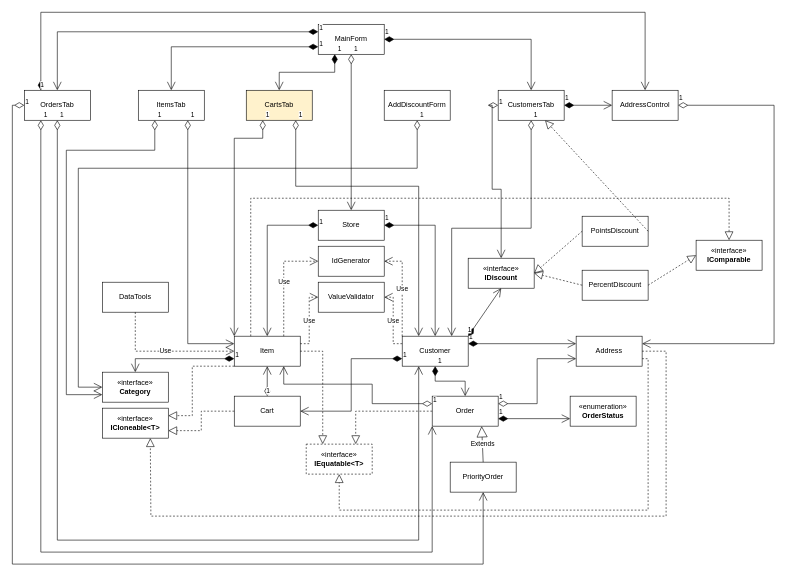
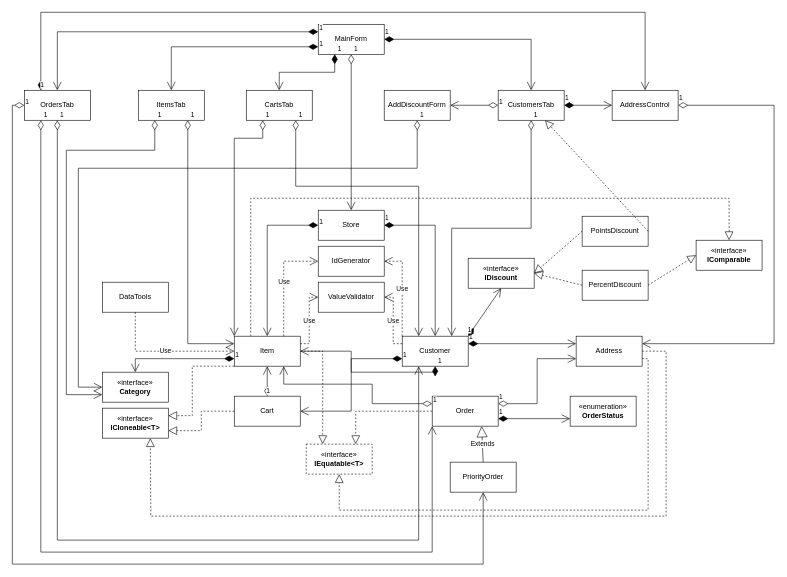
(279, 105) -> (279, 105)
(492, 183) -> (471, 105)
(454, 381) -> (396, 372)
